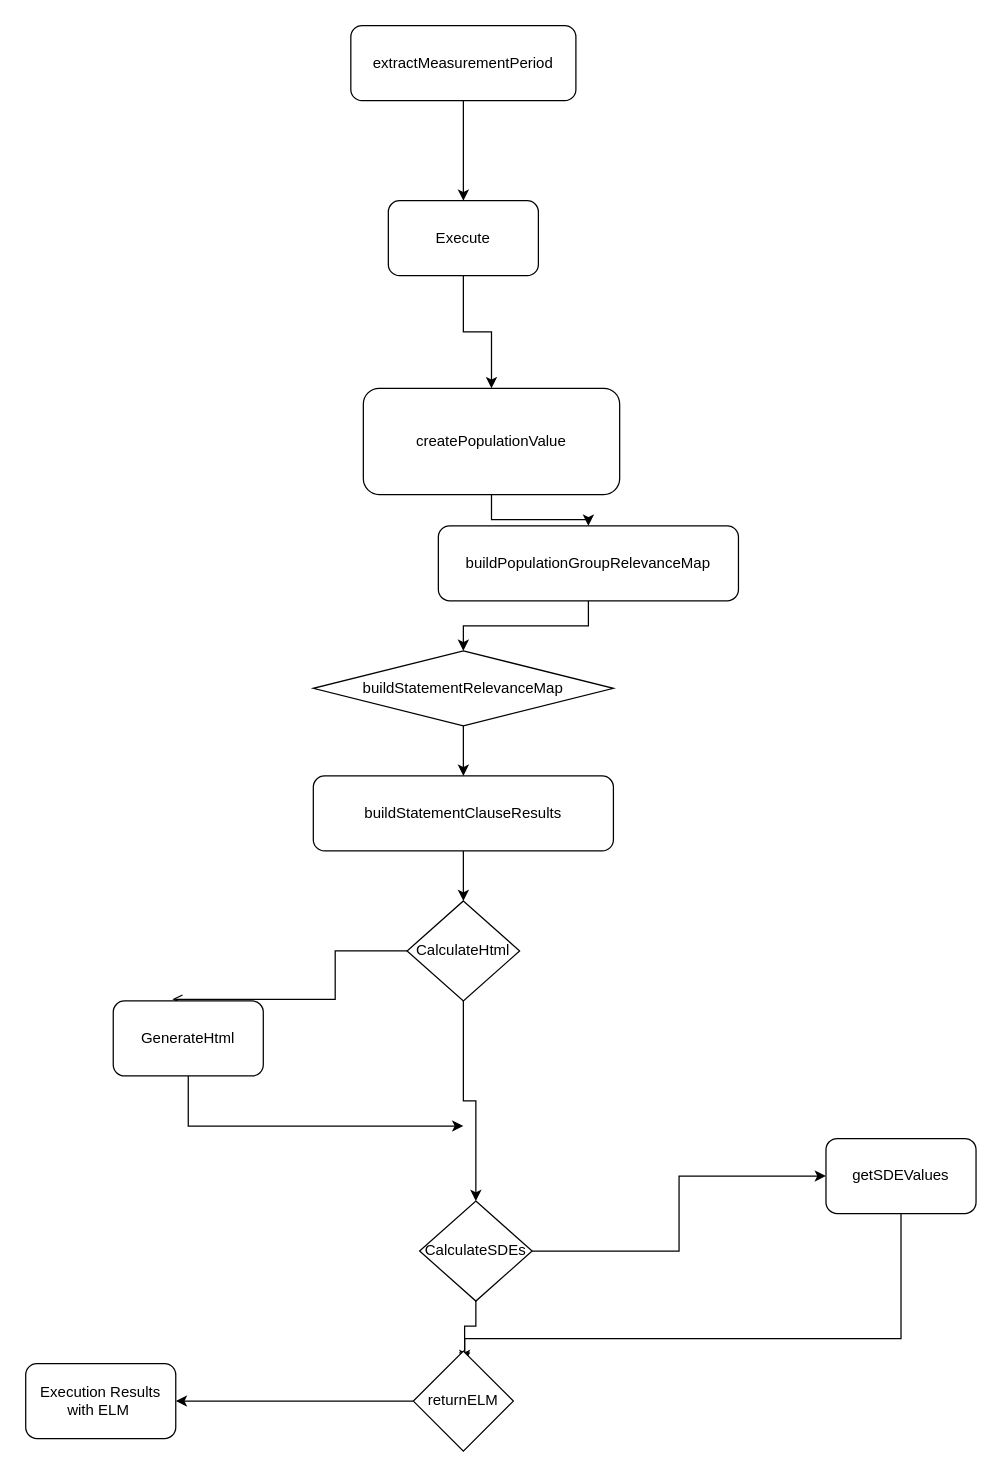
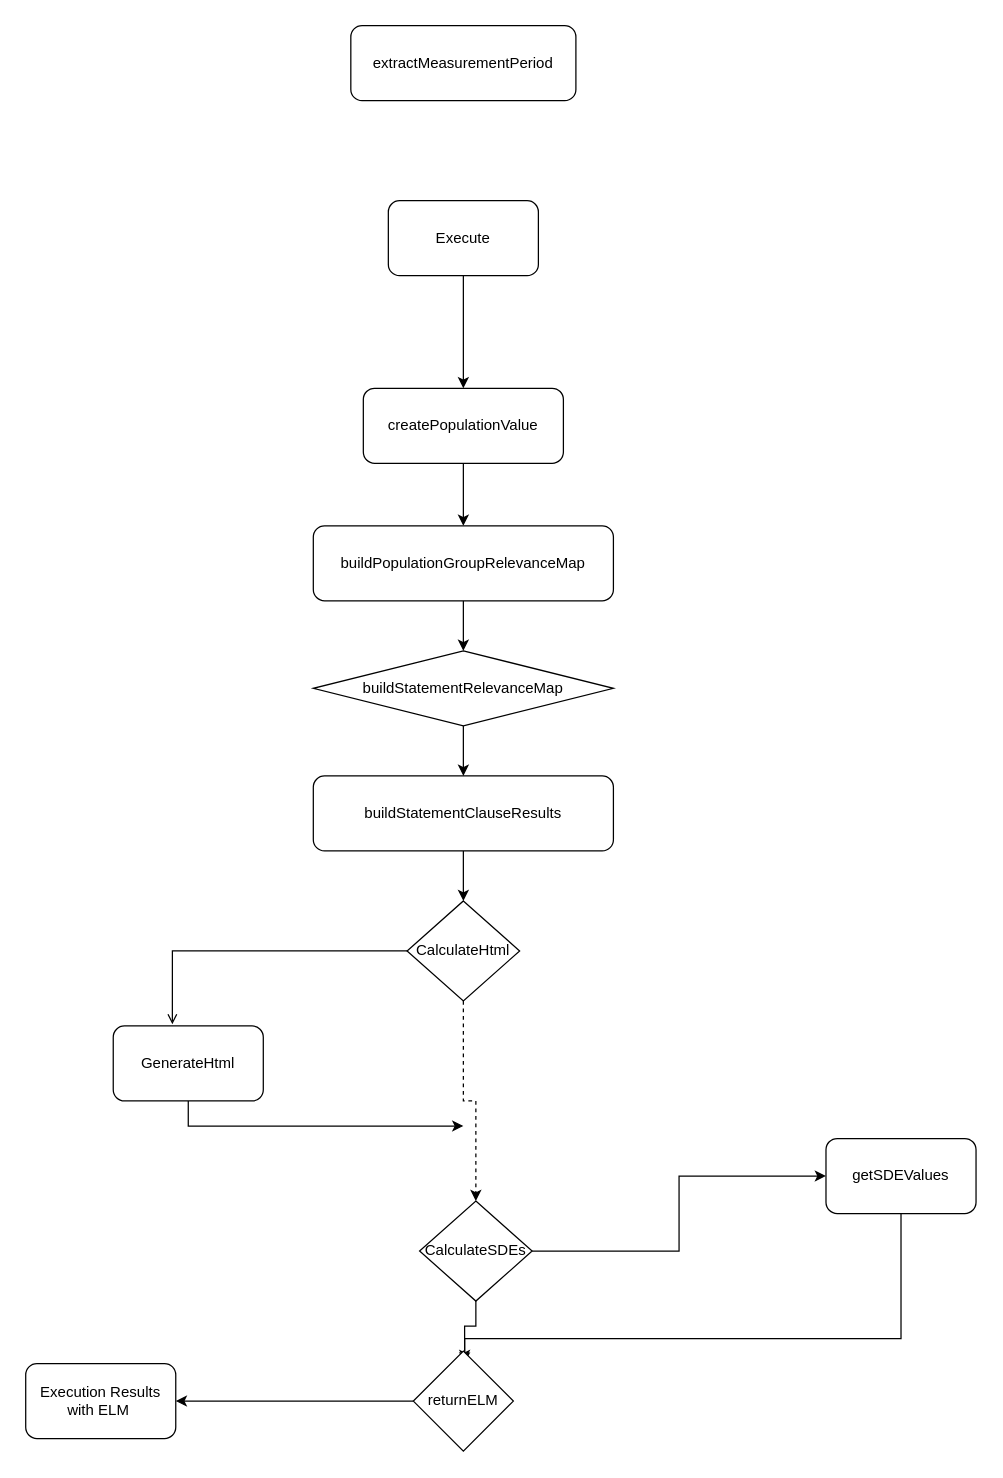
(463, 147) -> none
(491, 441) -> (463, 426)
(588, 563) -> (463, 563)
(188, 1038) -> (188, 1063)
(465, 1101) -> (465, 1101)
